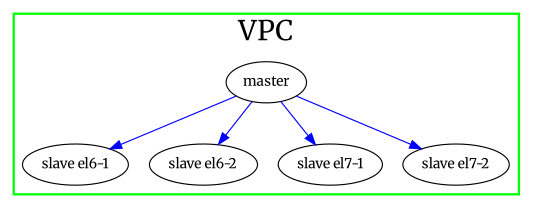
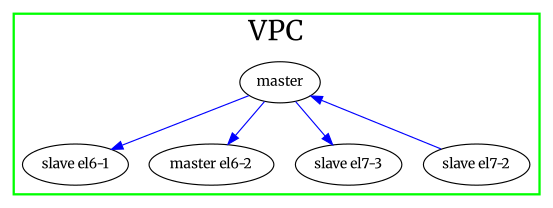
(354, 120) -> (381, 125)
(203, 165) -> (211, 165)
(330, 165) -> (349, 165)
